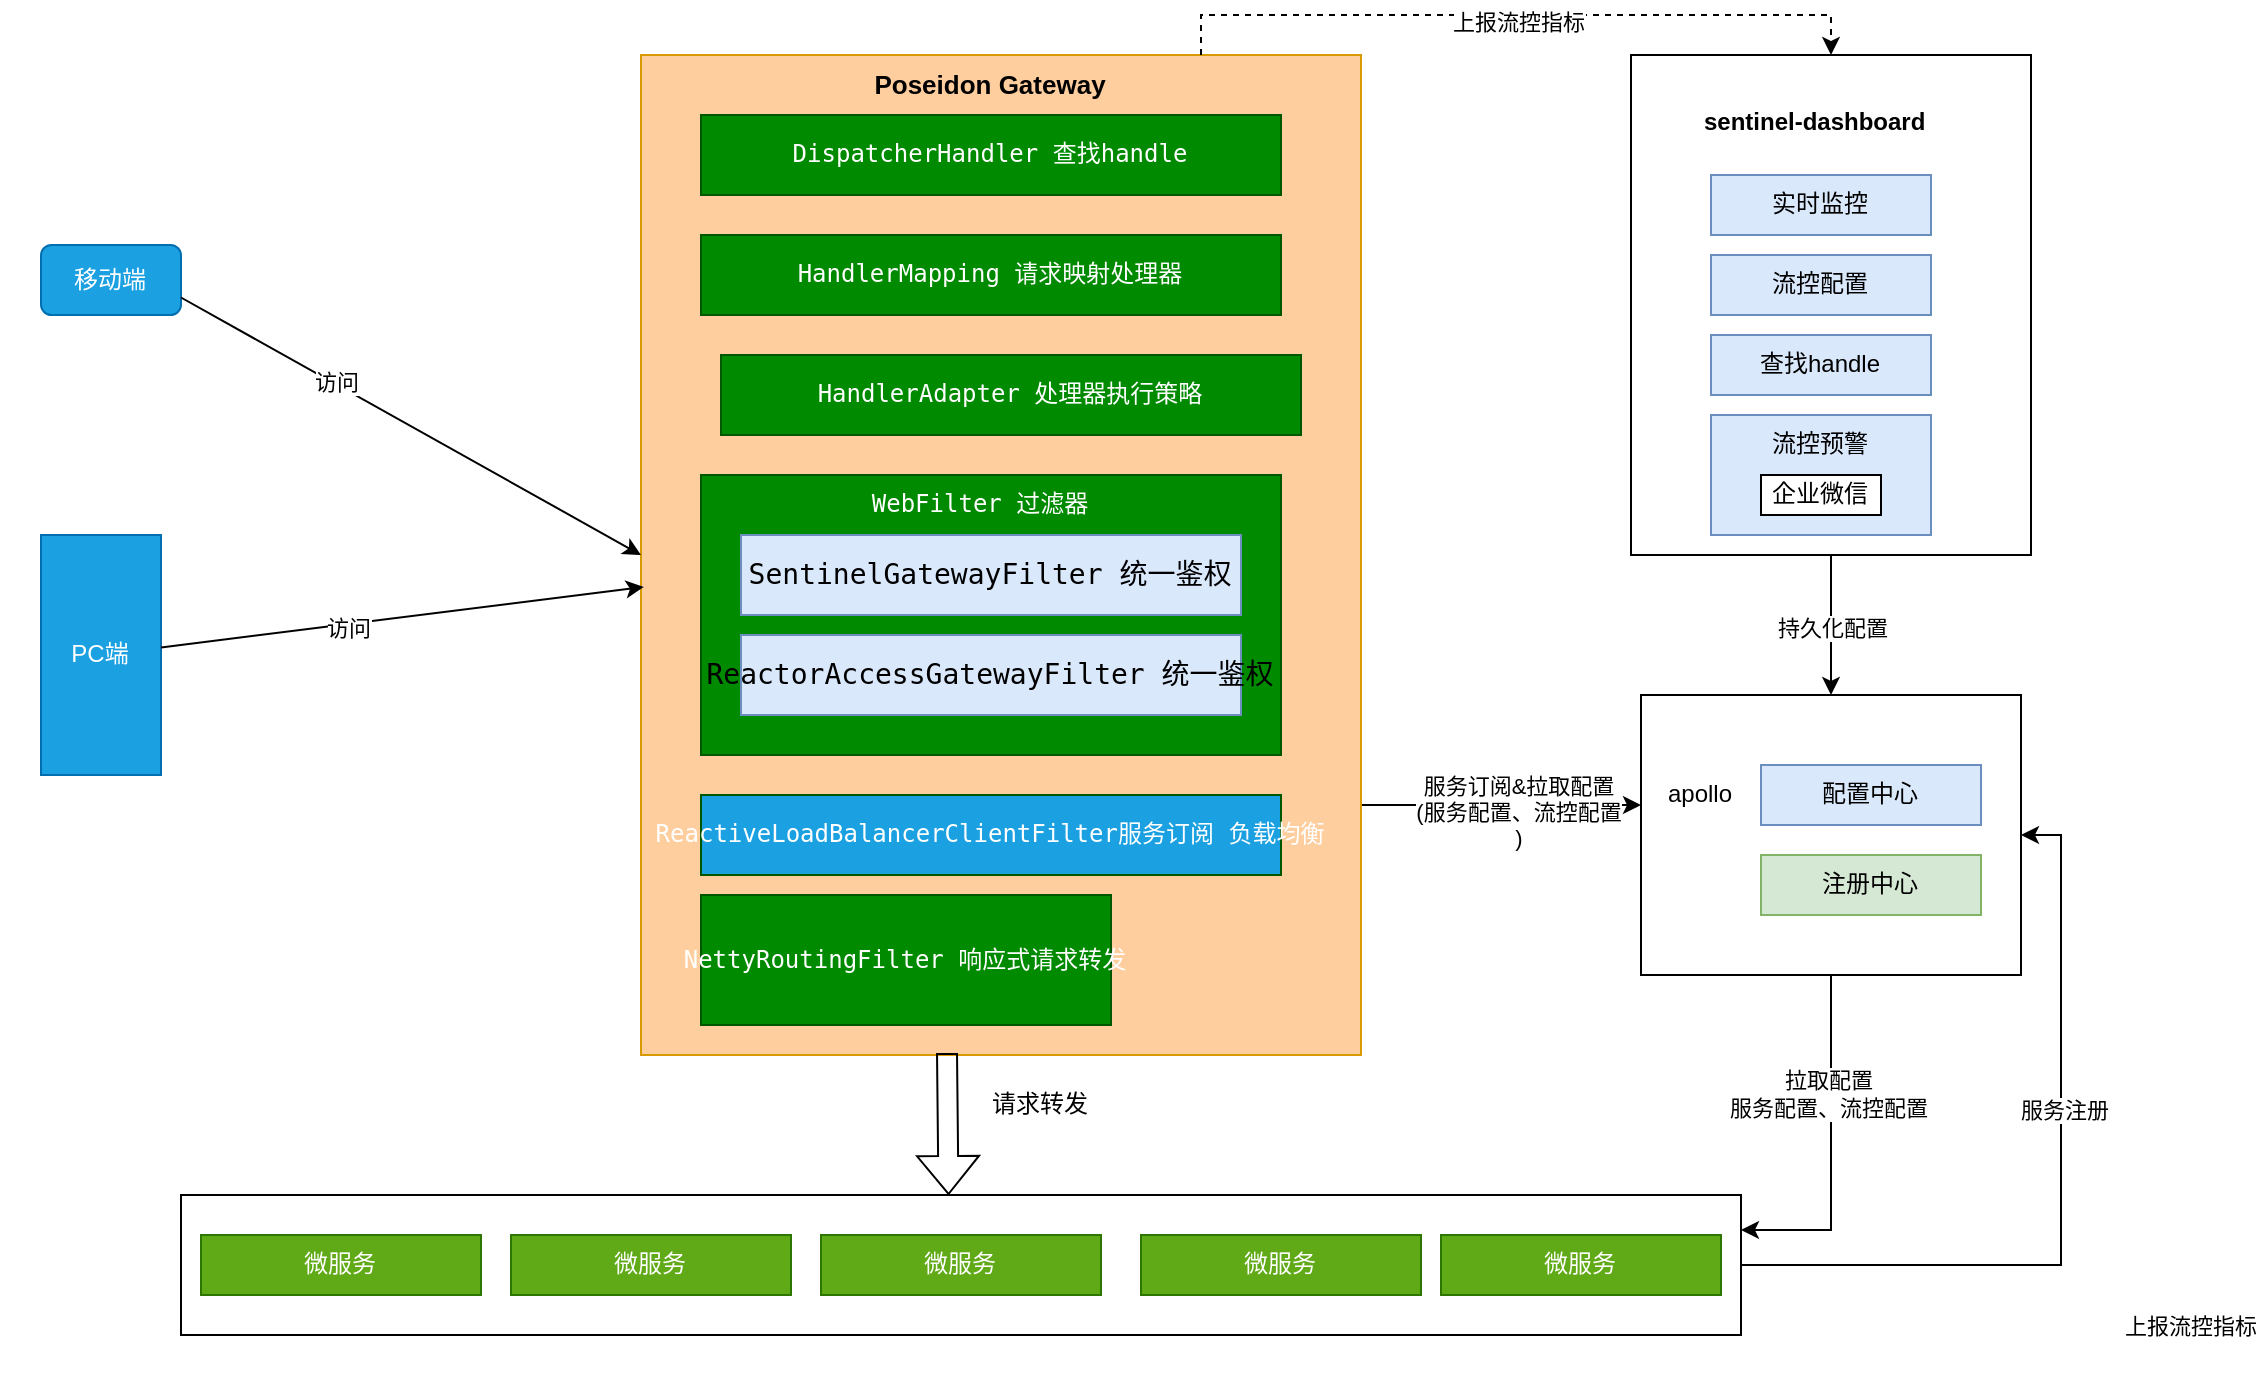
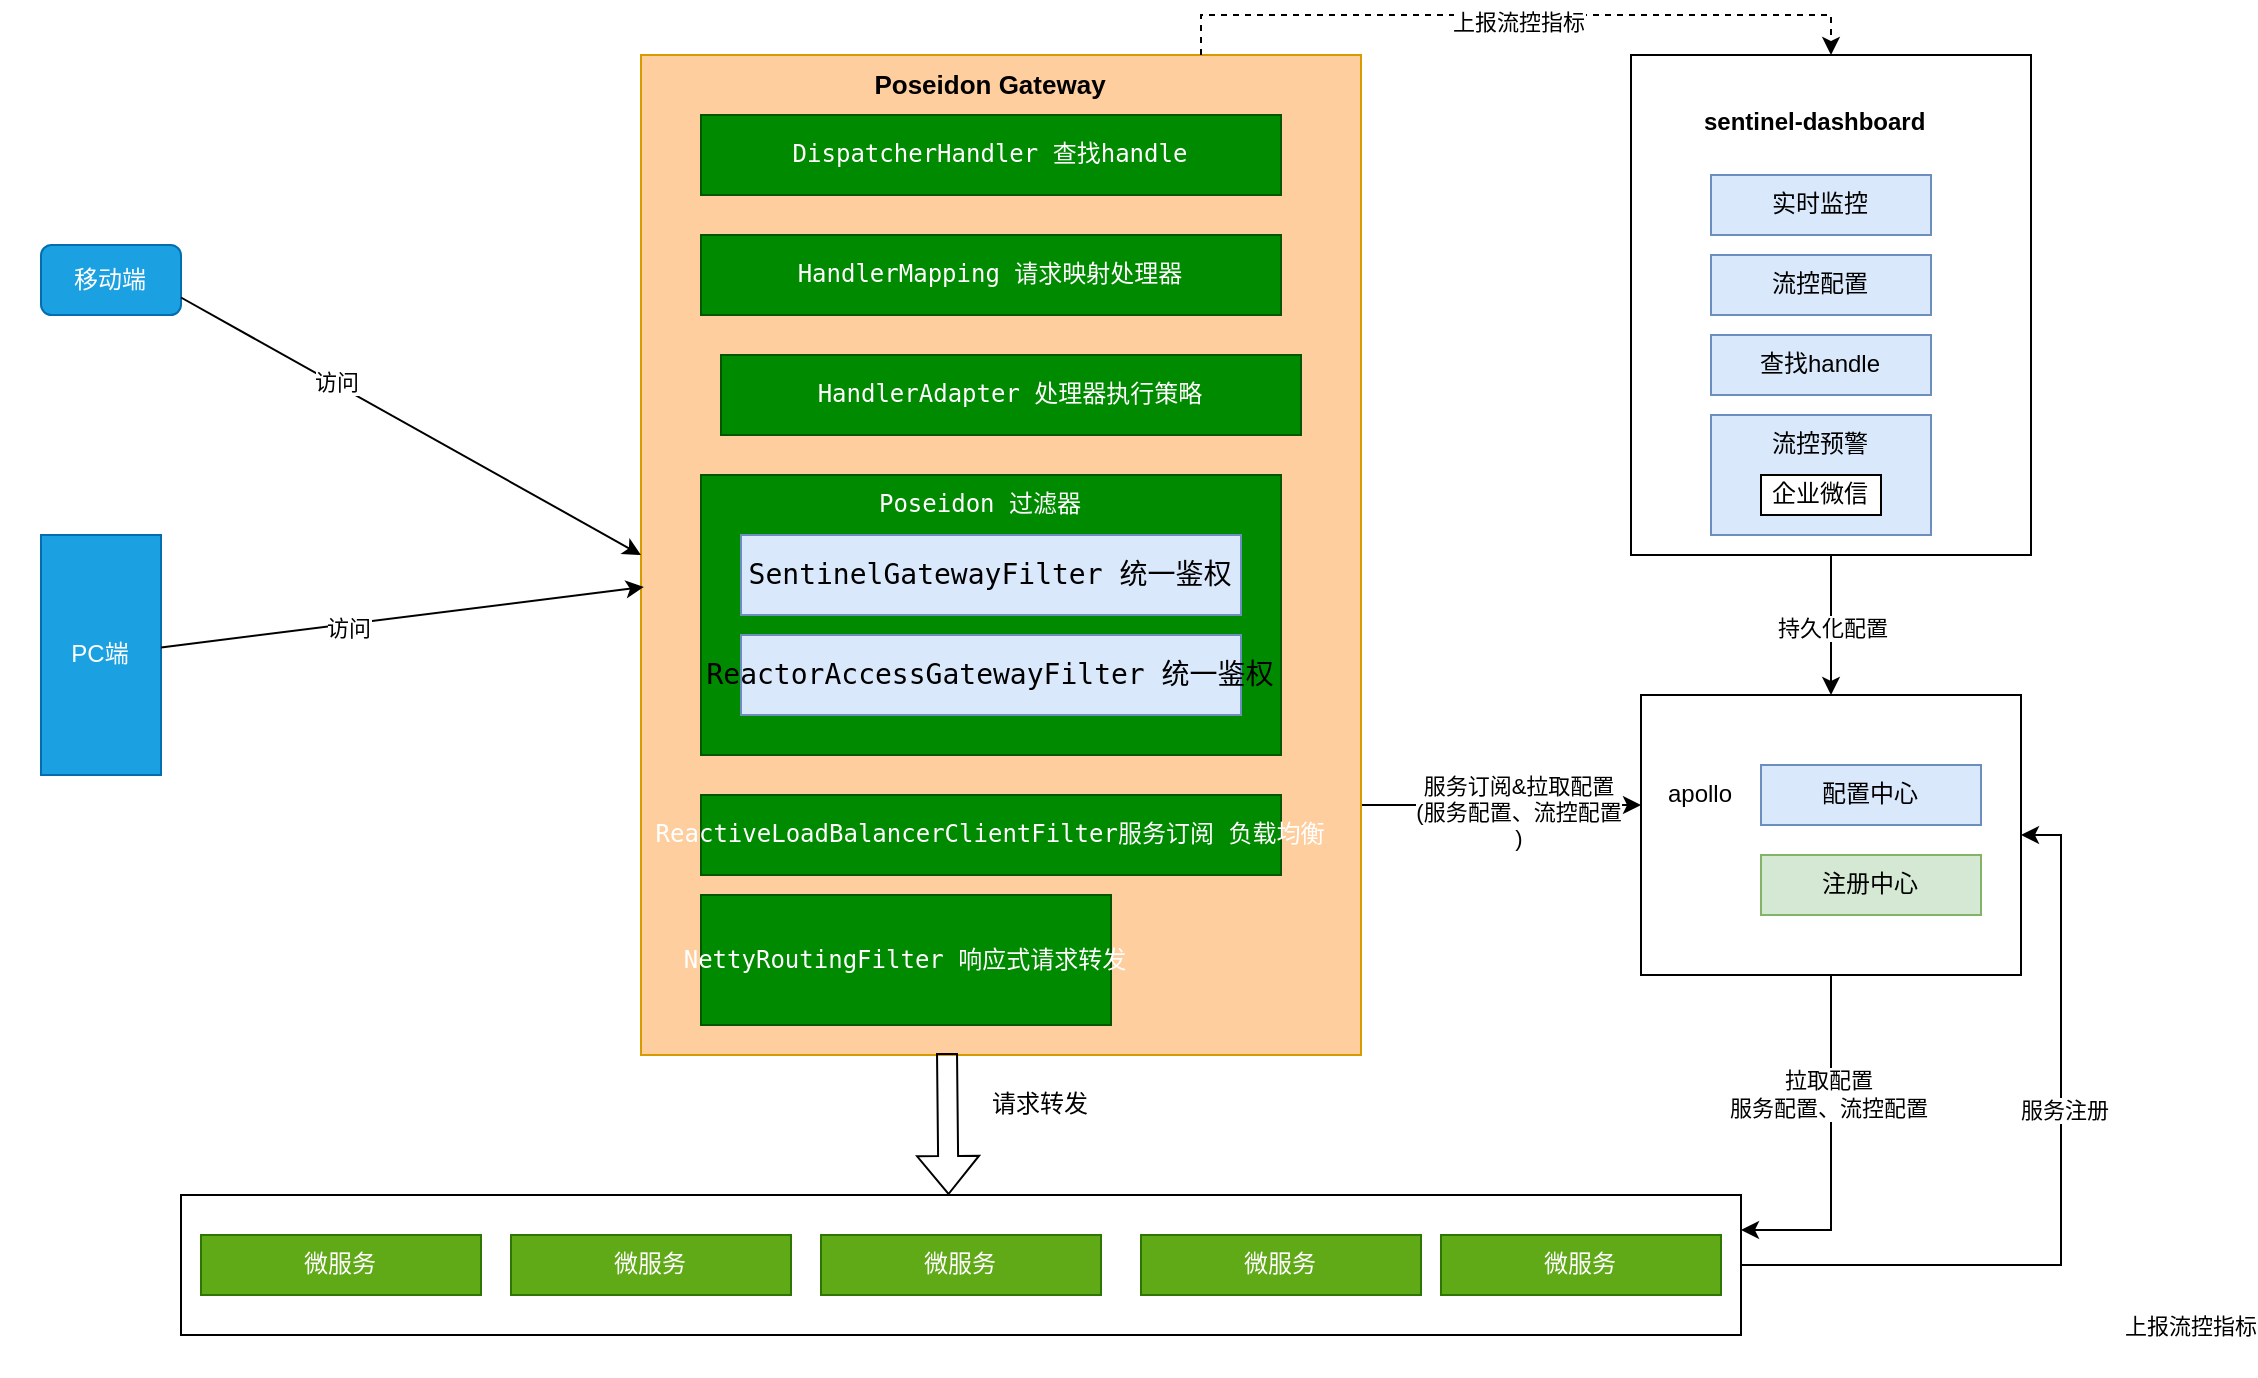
(981, 505) -> (981, 505)
(991, 835) -> (991, 835)
